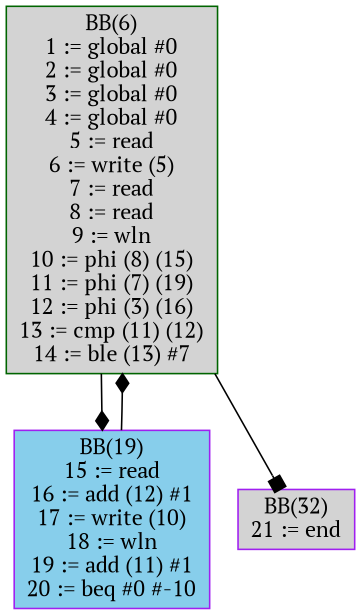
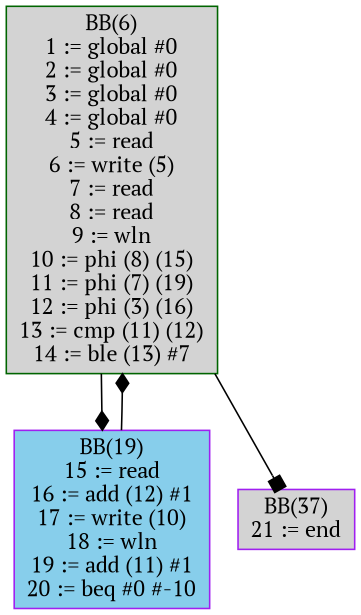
(296, 519) -> (296, 519)
